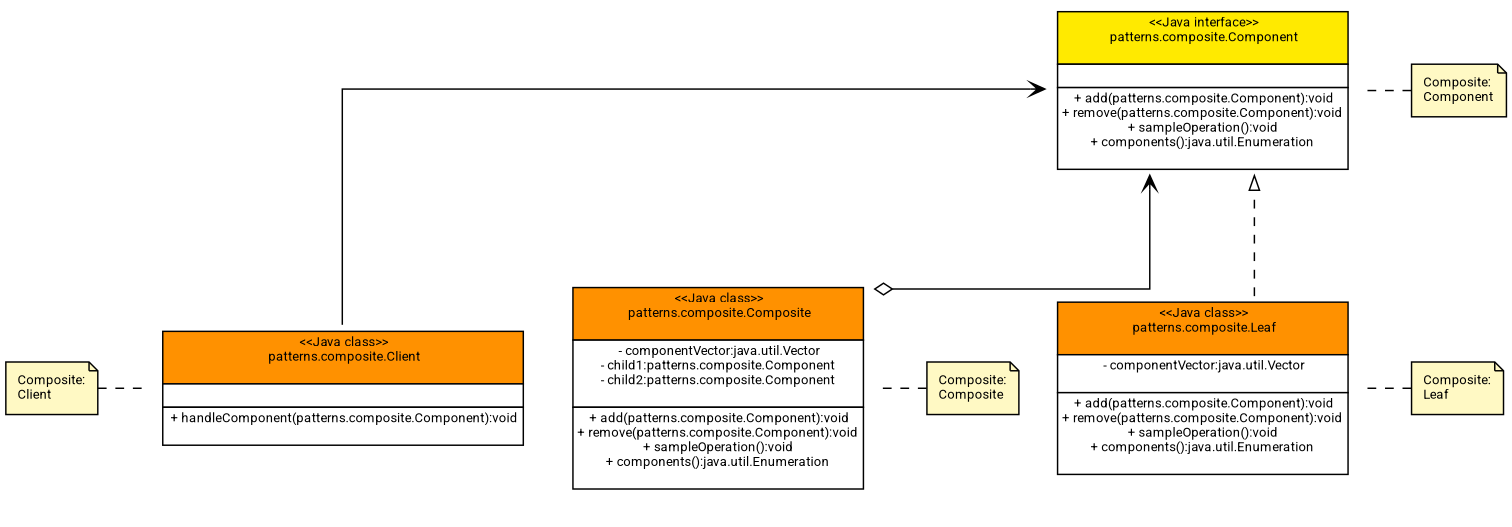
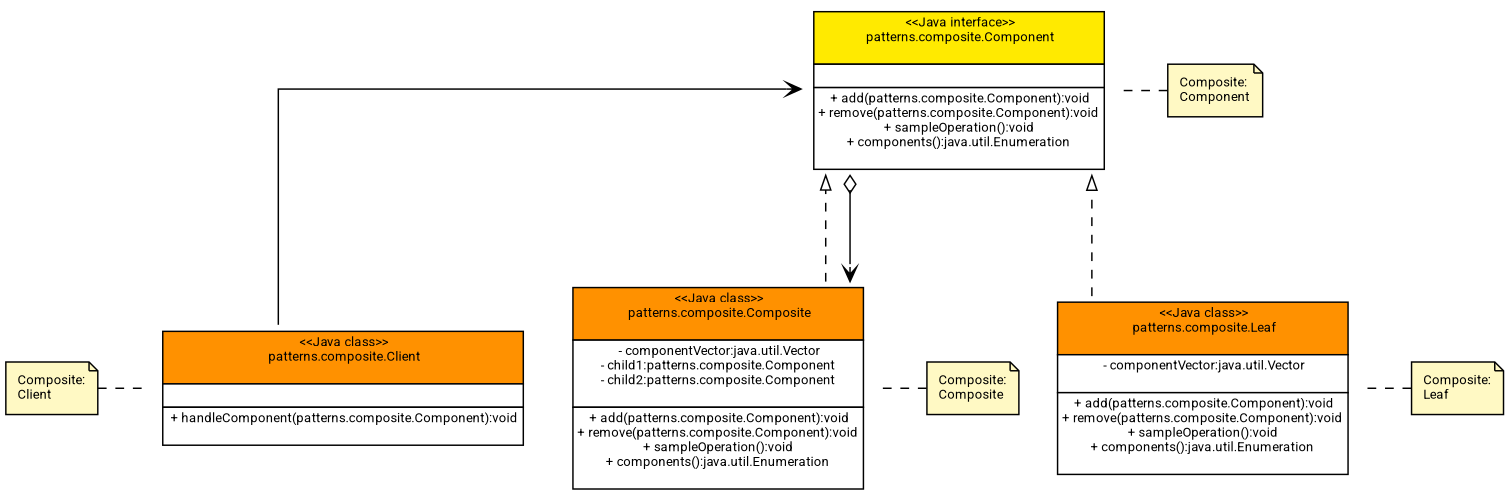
none -> (826, 238)
